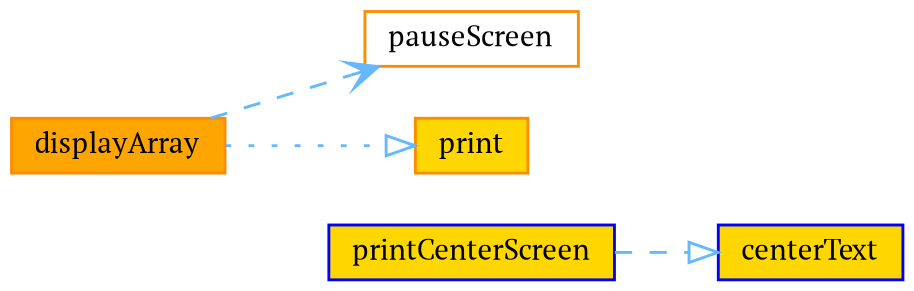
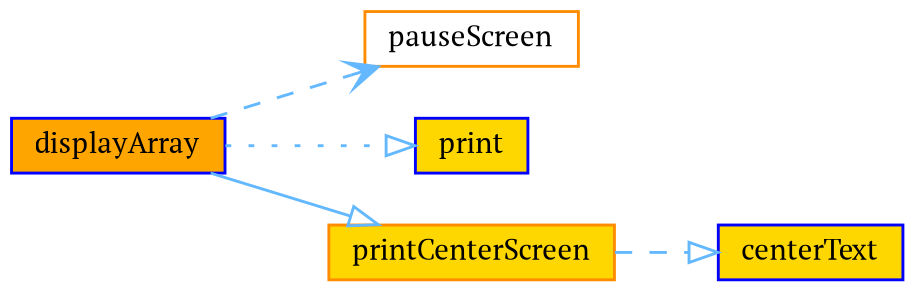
(118, 146) -> (118, 146)
(472, 146) -> (472, 146)
none -> (281, 195)
(472, 252) -> (472, 252)
